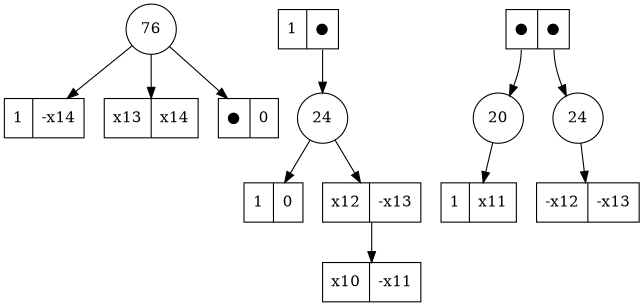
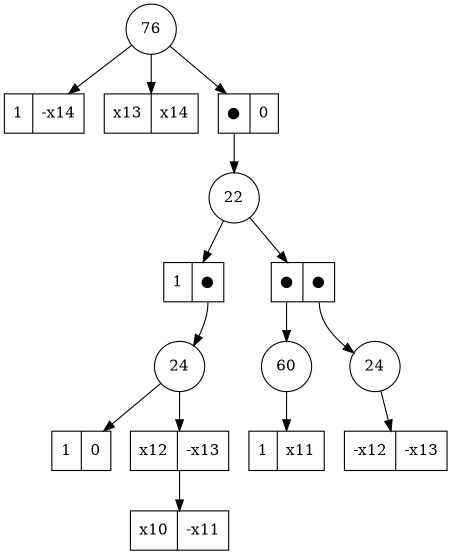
(498, 118) -> (287, 367)
none -> (234, 198)
